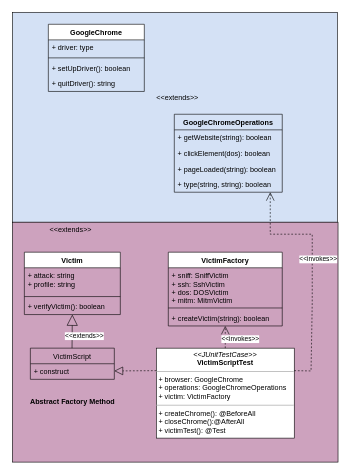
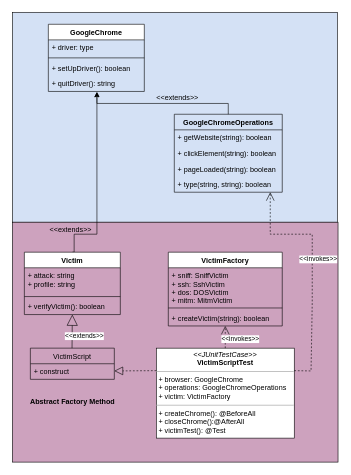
none -> (167, 104)
(227, 154) -> (233, 154)
none -> (97, 234)
